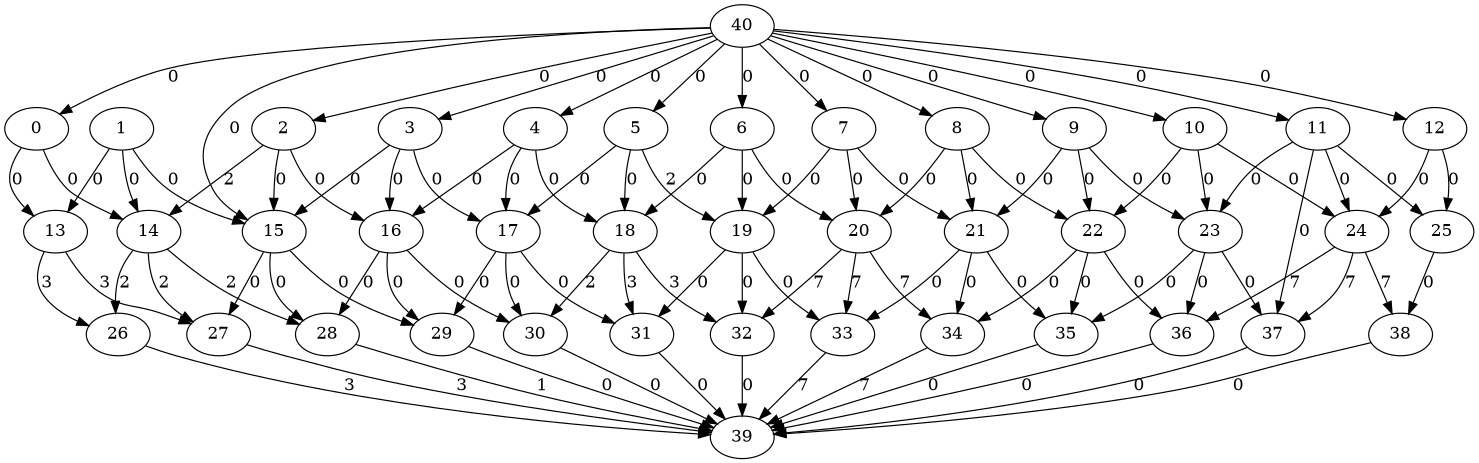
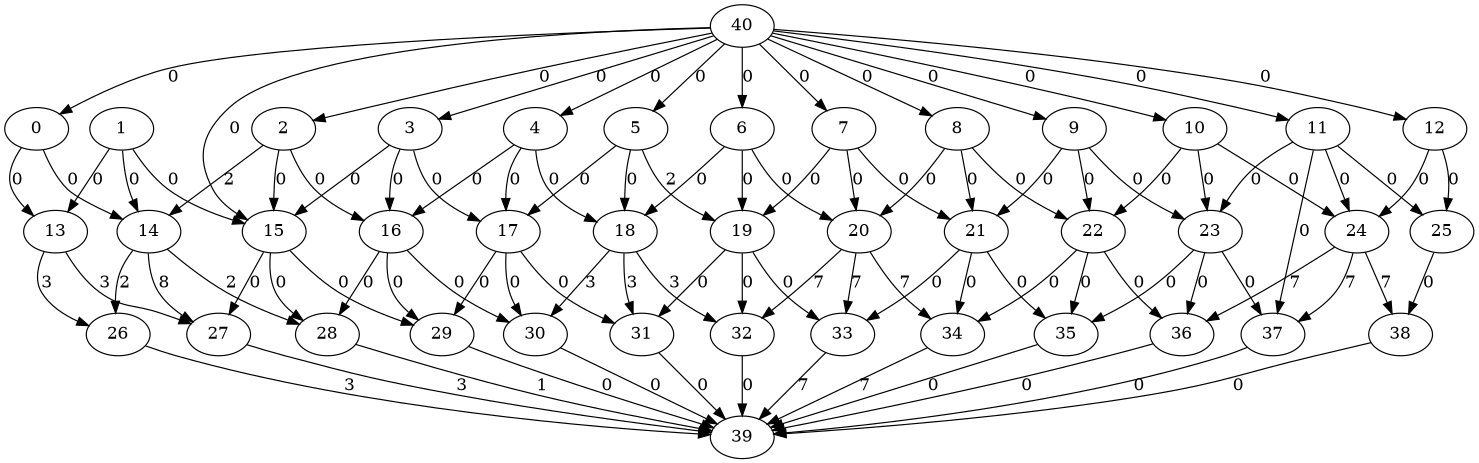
(164, 283) -> (164, 283)
(591, 283) -> (591, 283)
